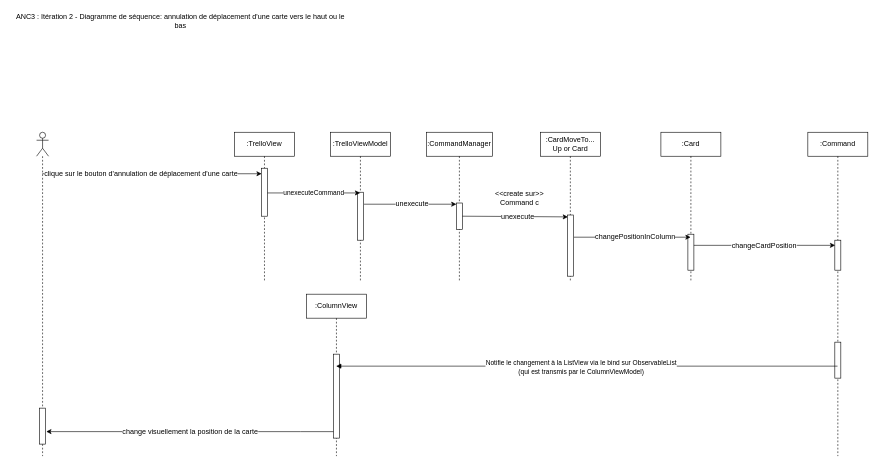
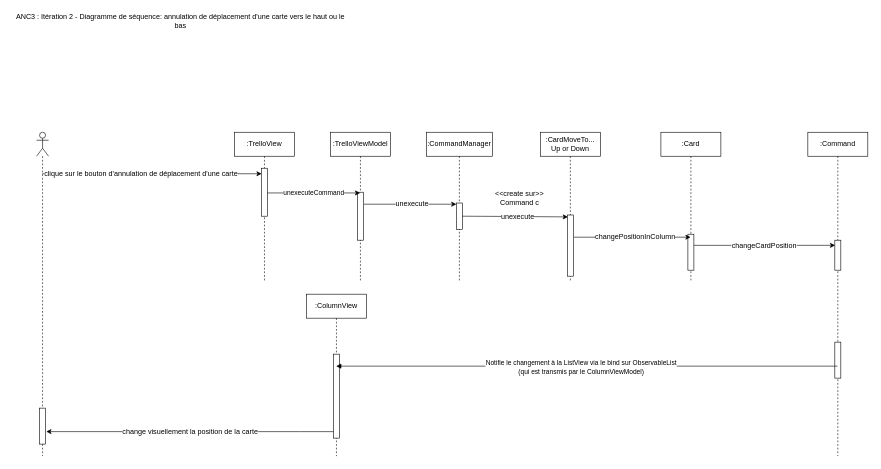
(570, 144) -> (570, 144)
